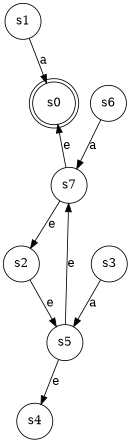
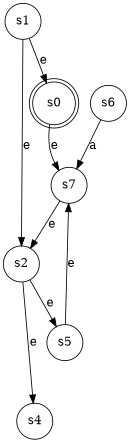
(44, 61) -> (44, 61)
none -> (22, 138)
(63, 150) -> (49, 144)
(109, 264) -> none
(51, 378) -> (28, 339)
